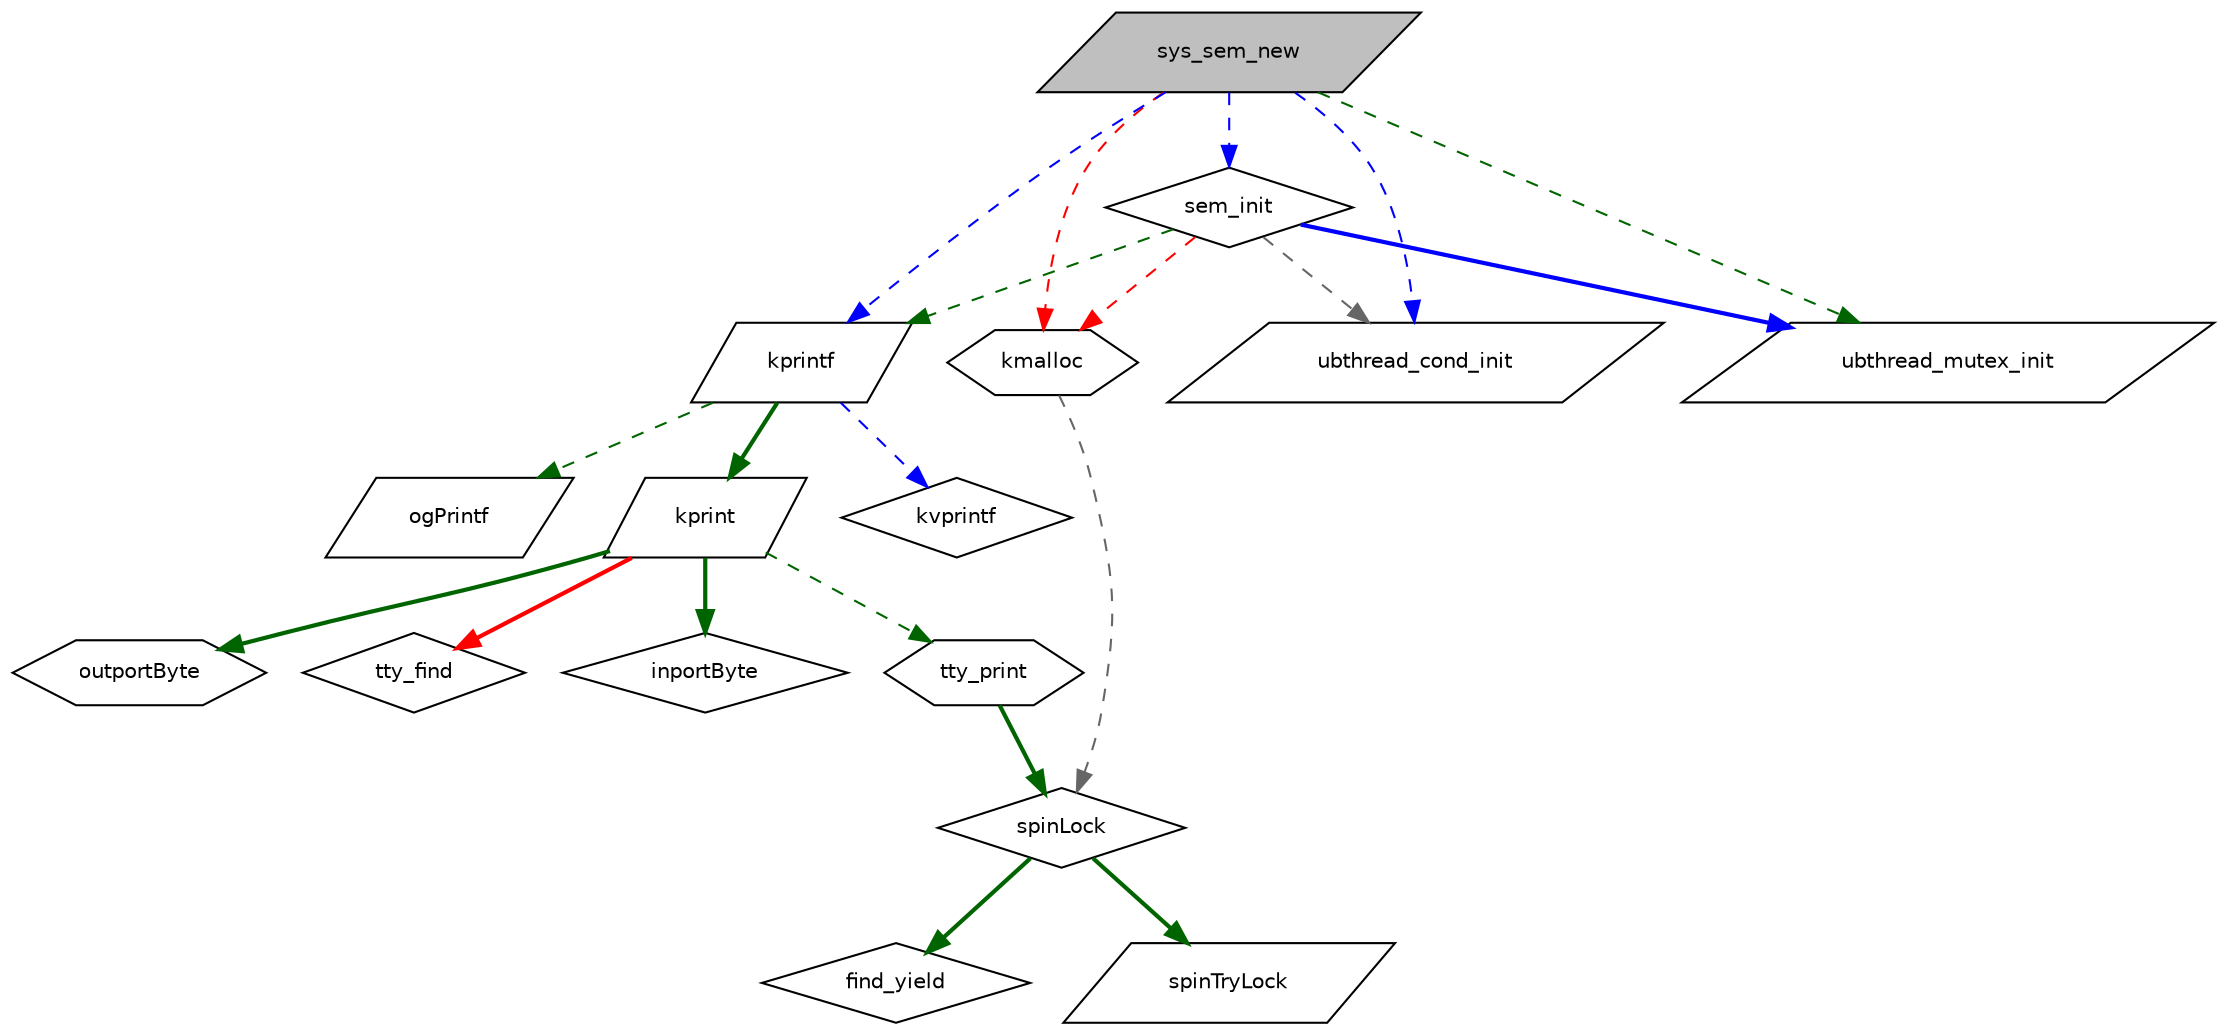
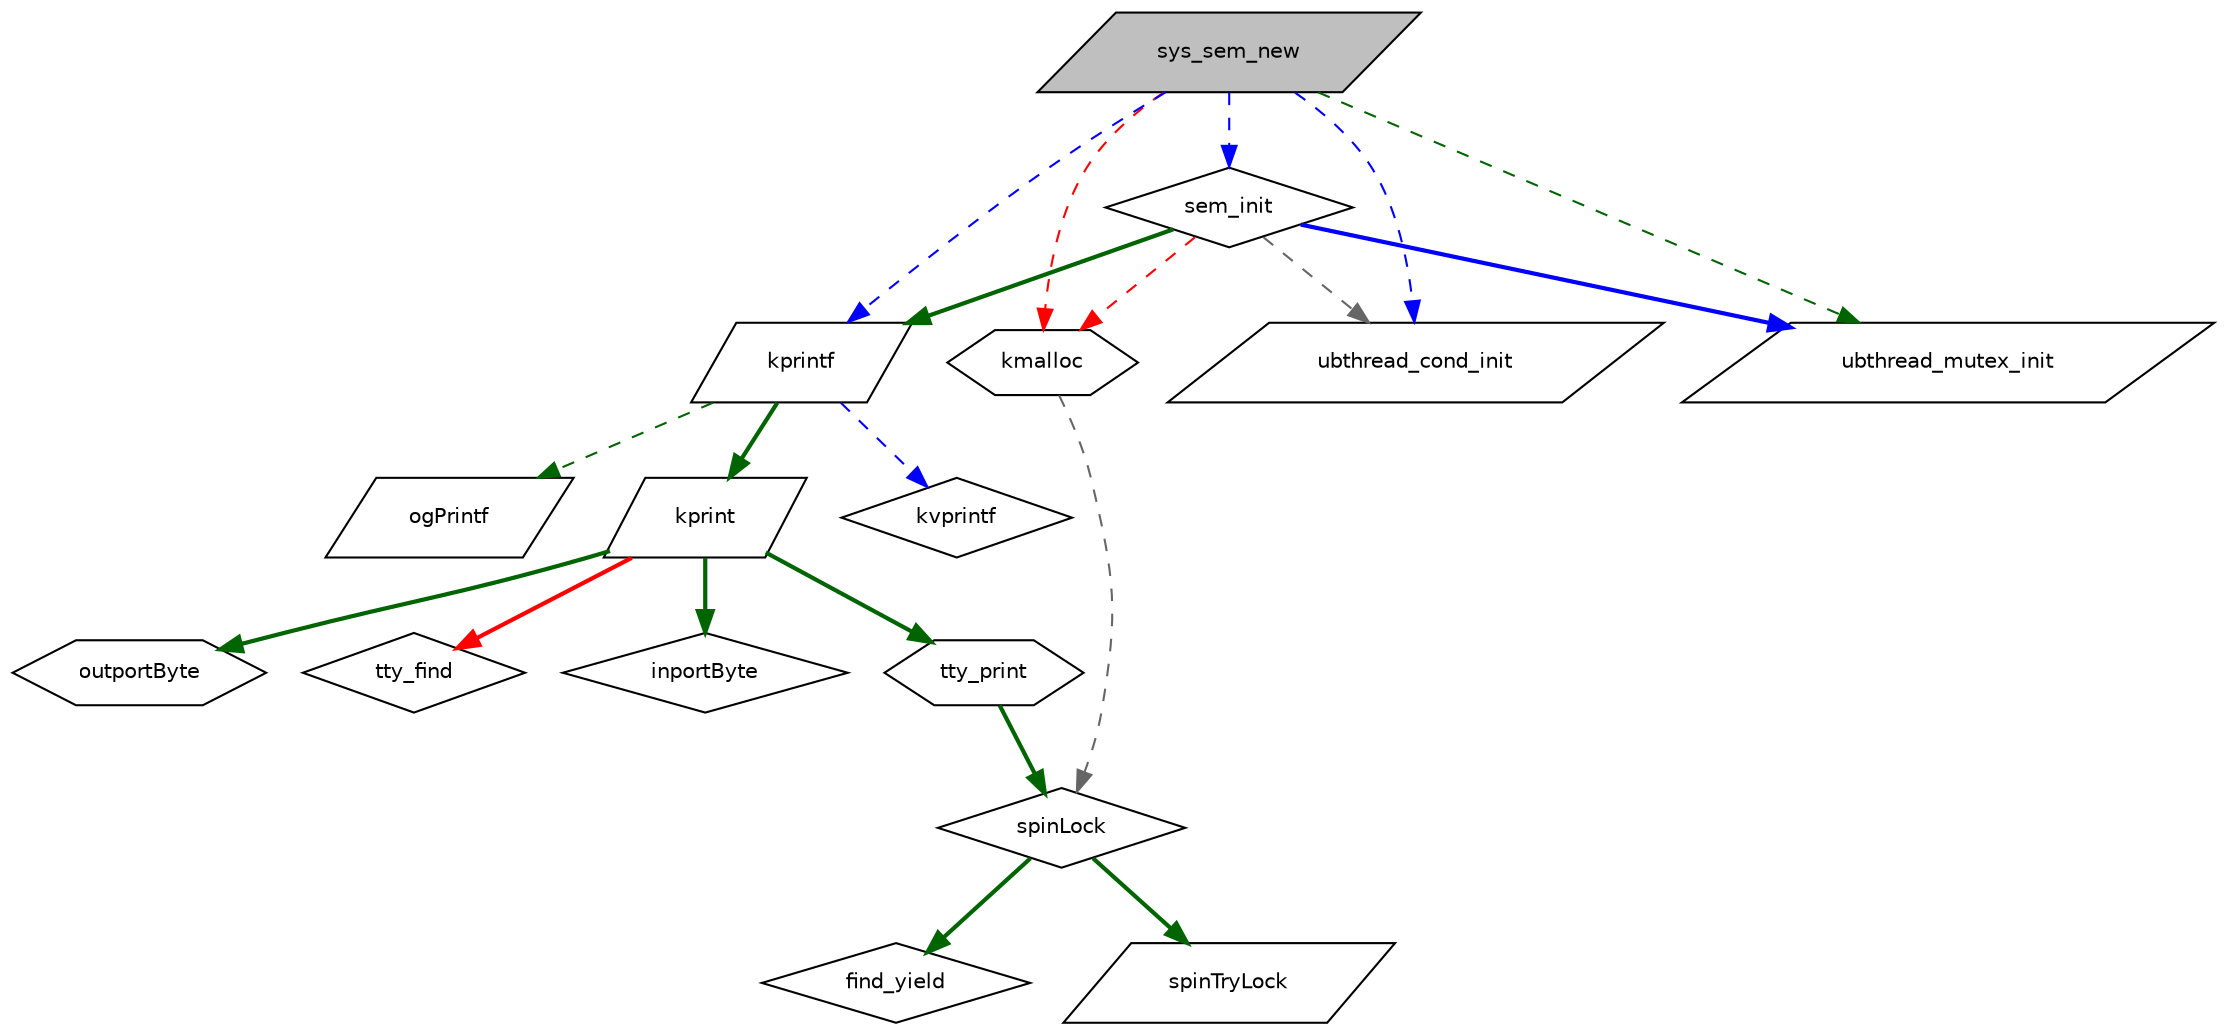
(1069, 266) -> (1069, 266)
(839, 592) -> (839, 592)
